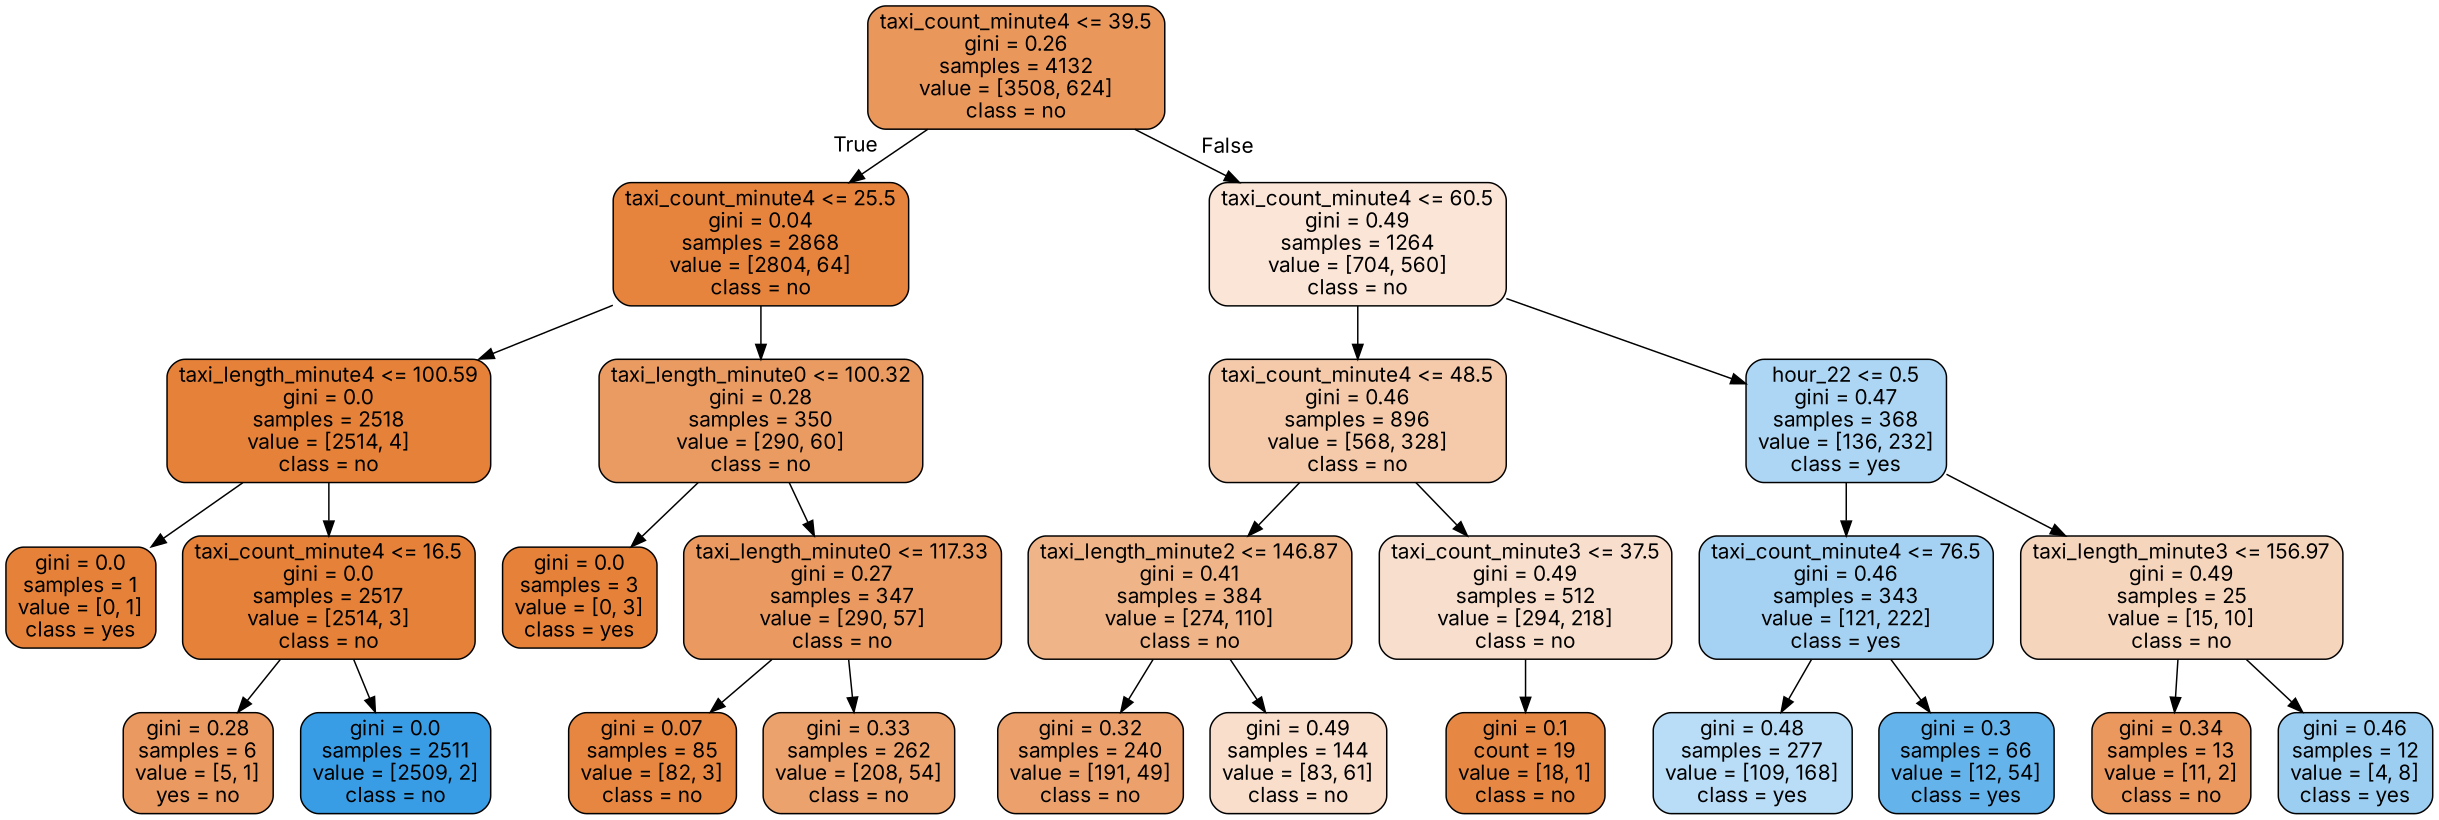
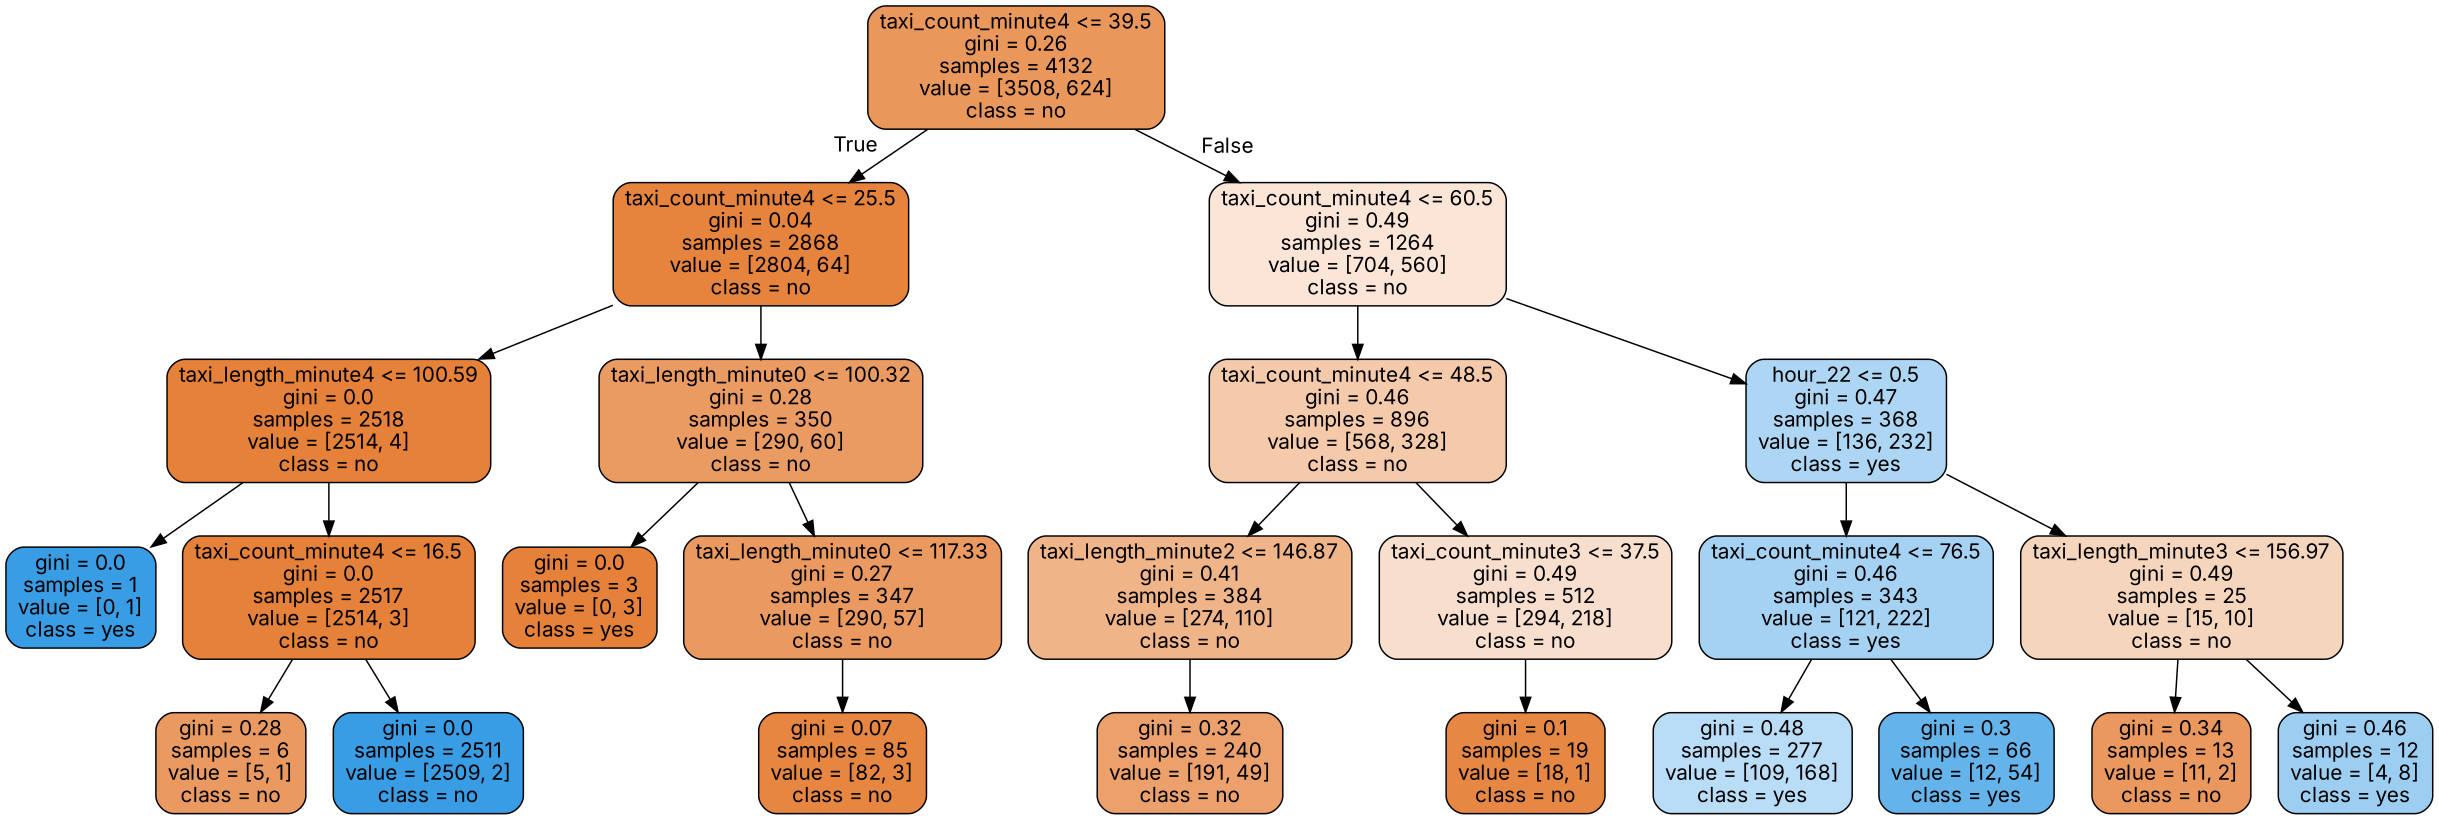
(81, 598) -> (81, 598)
(198, 763) -> (231, 763)
(859, 763) -> none
(1298, 763) -> none
(1526, 763) -> (1526, 763)
